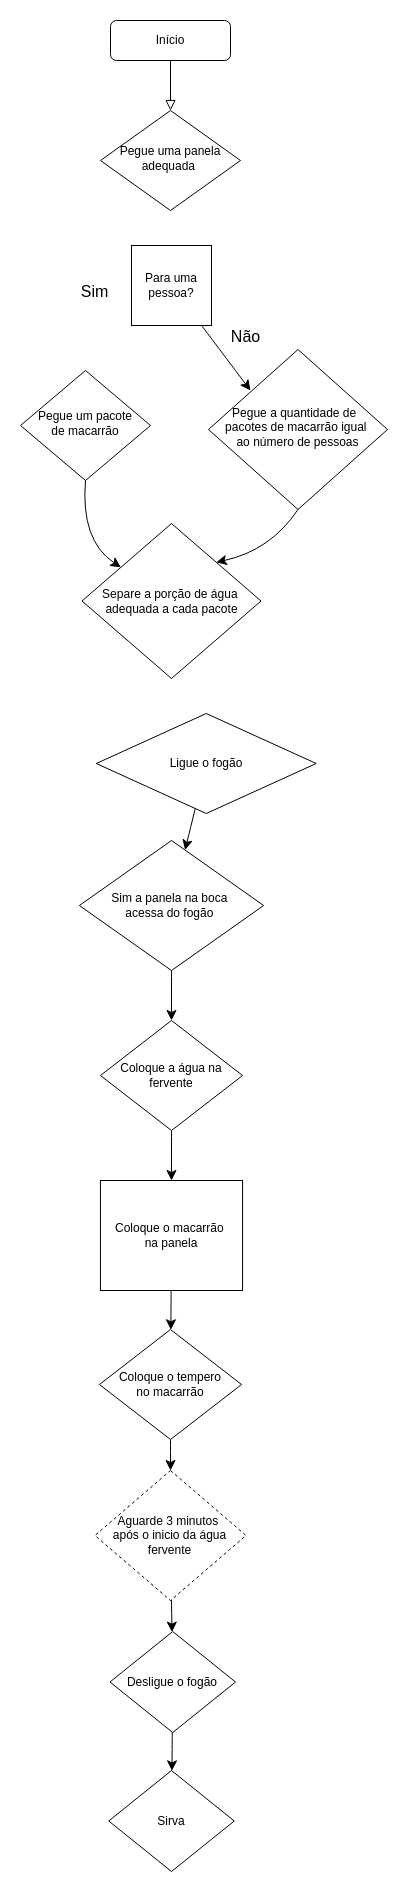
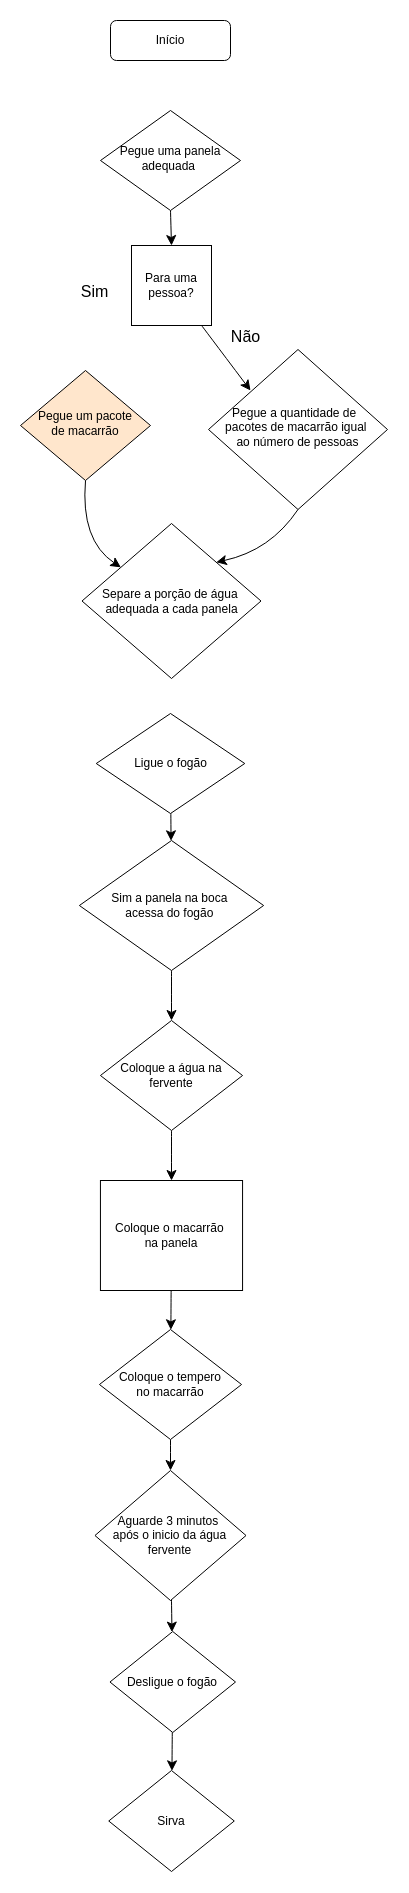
(171, 80) -> none
none -> (171, 225)
(86, 426) -> (86, 426)
(172, 602) -> (172, 602)
(206, 764) -> (171, 764)
(171, 1536) -> (171, 1536)
